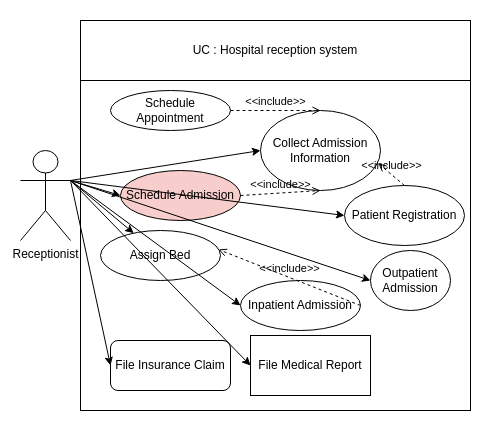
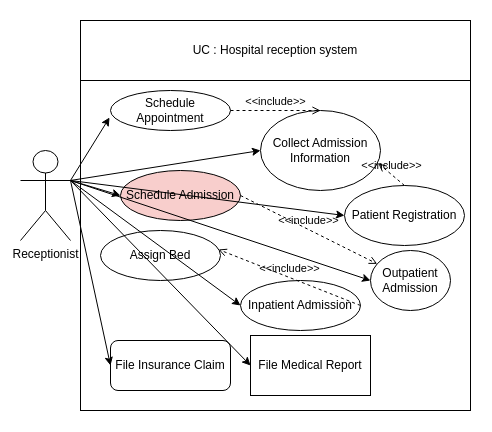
(279, 193) -> (318, 234)
(109, 213) -> (89, 150)
